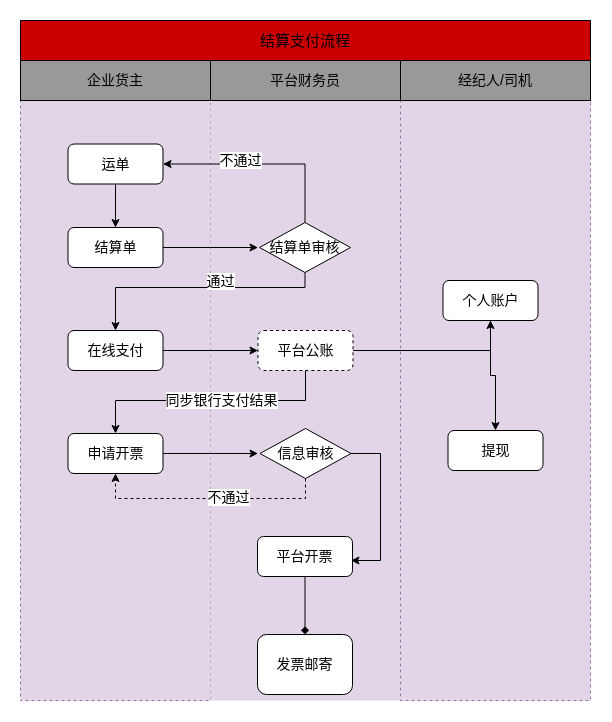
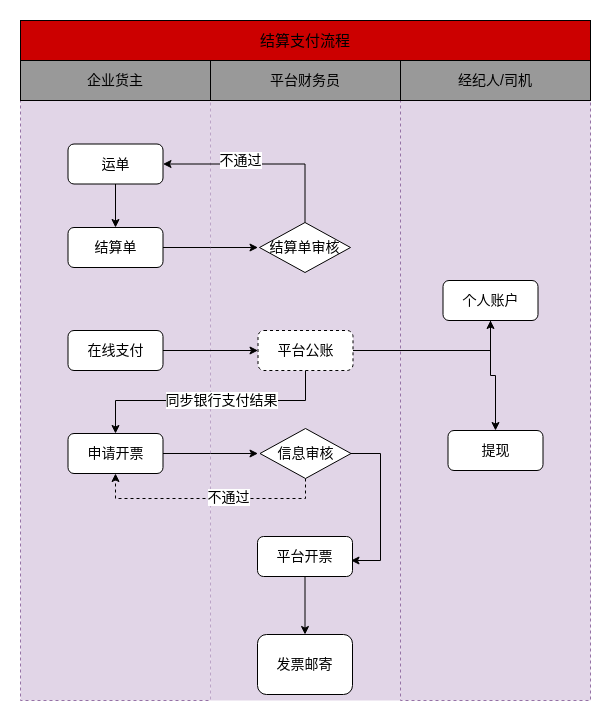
(200, 288) -> none
(305, 625) -> (305, 626)
